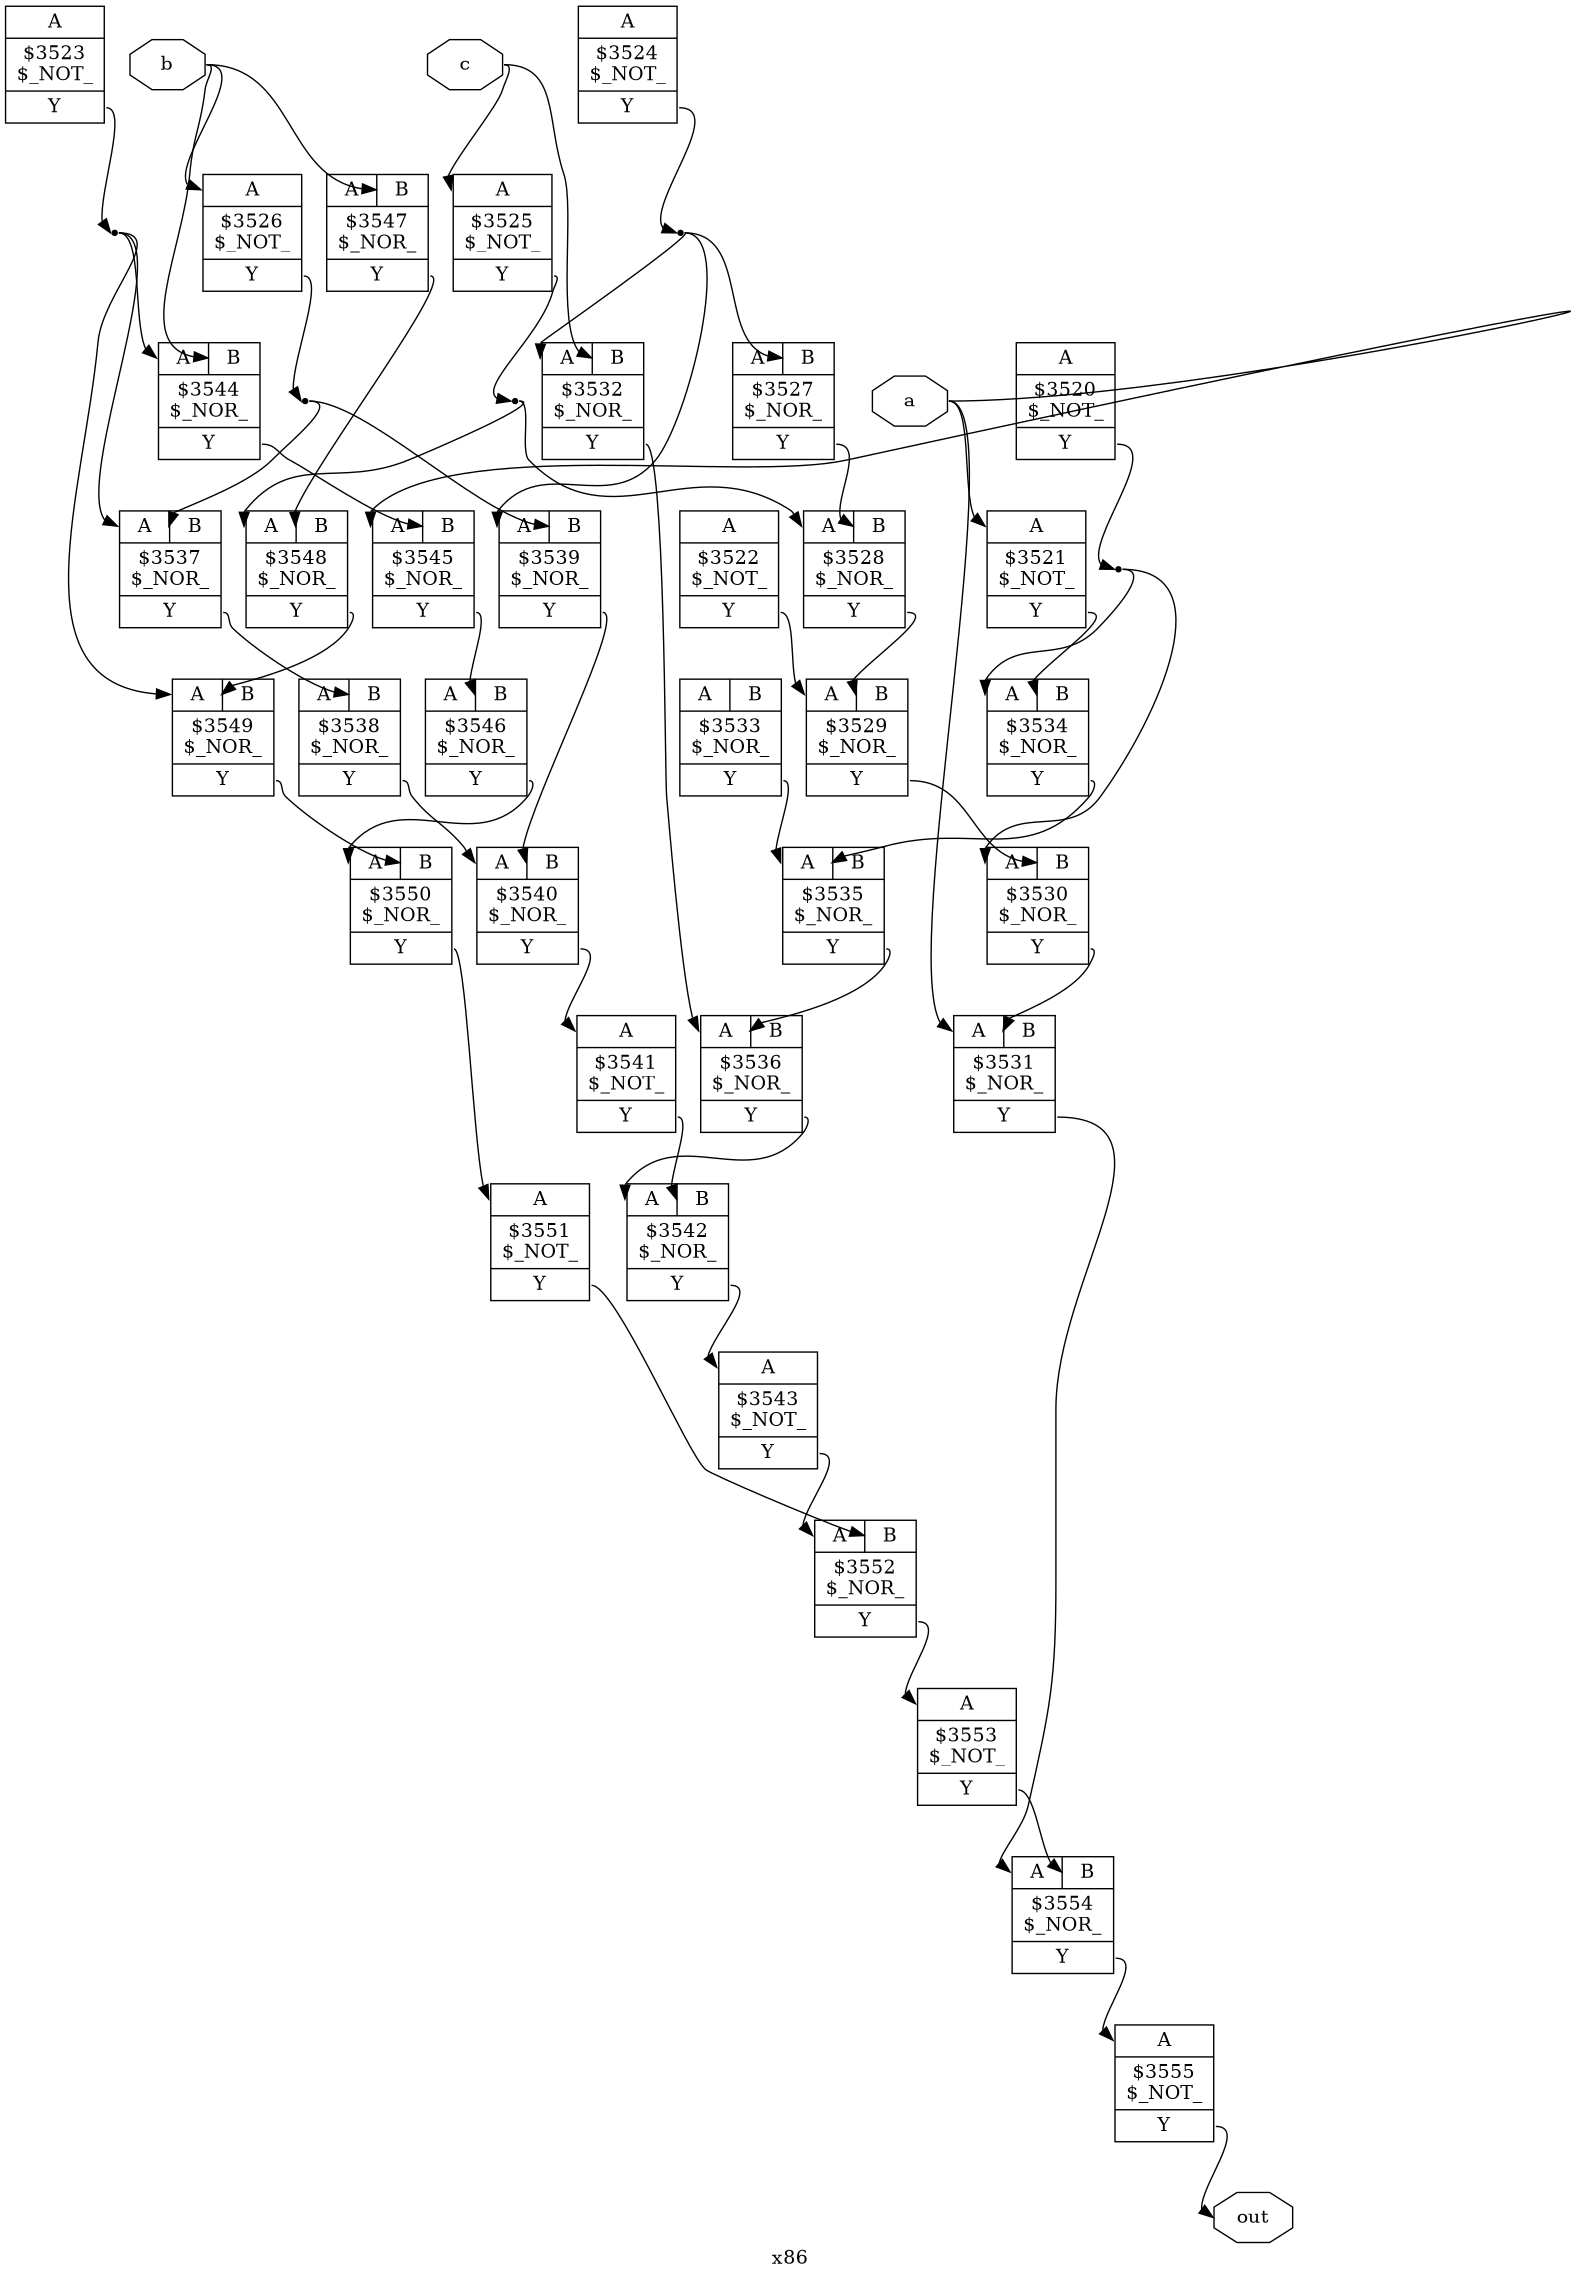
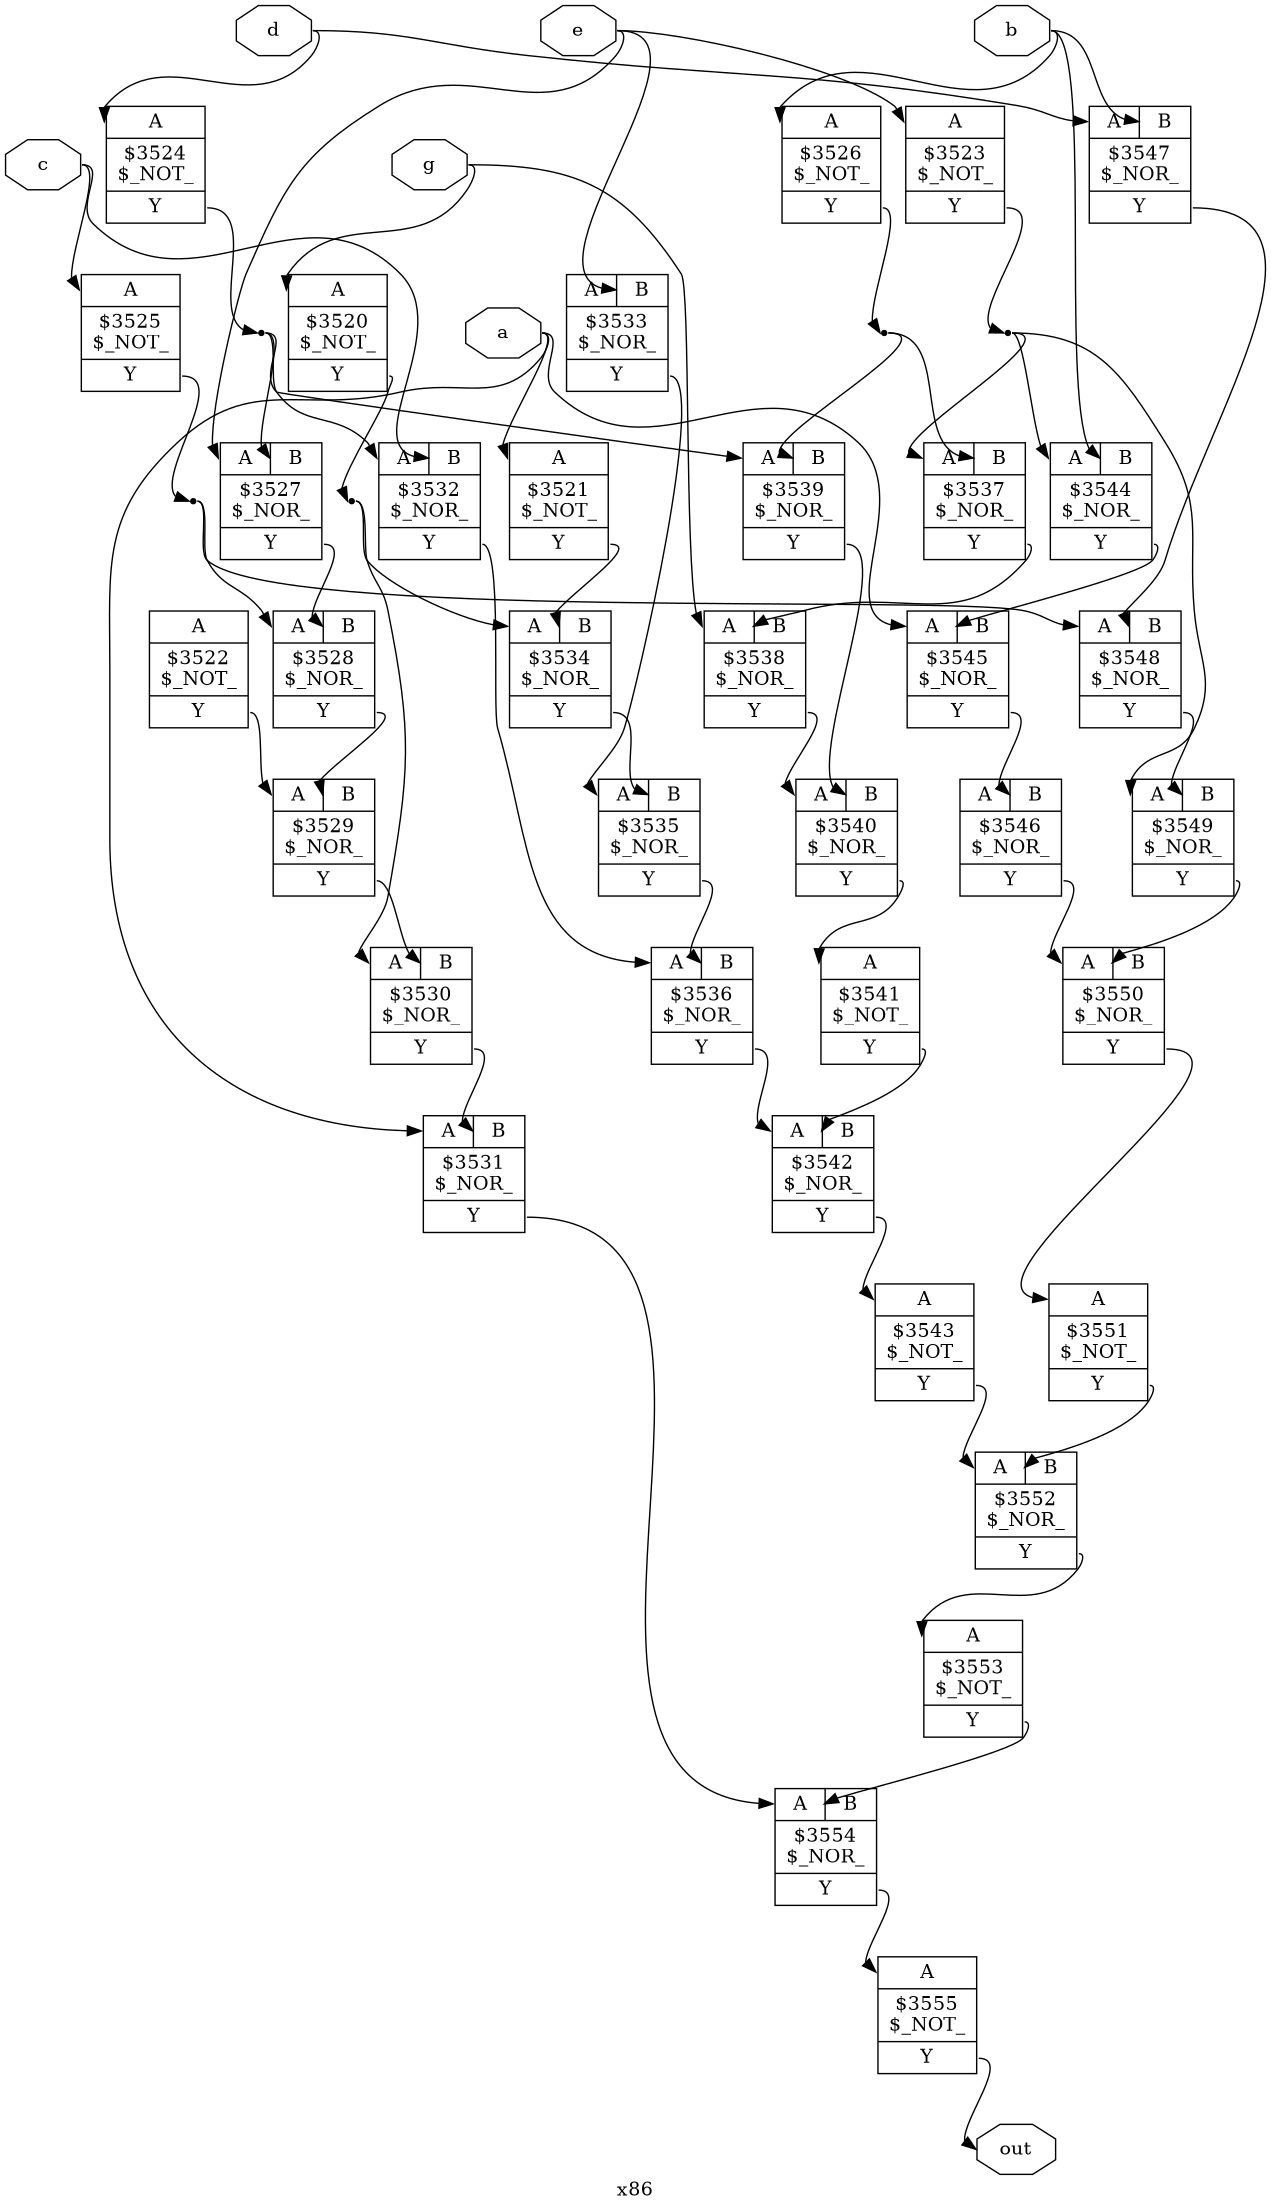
none -> (274, 31)
none -> (578, 31)
none -> (430, 165)
